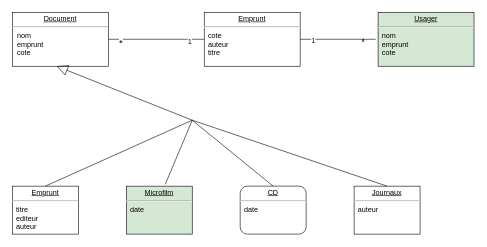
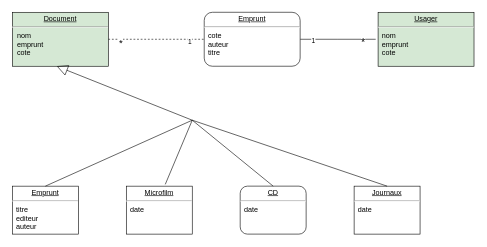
(60, 39) -> (60, 39)
(155, 39) -> (155, 39)
(252, 39) -> (252, 39)
(370, 195) -> (370, 195)
(159, 210) -> (159, 210)
